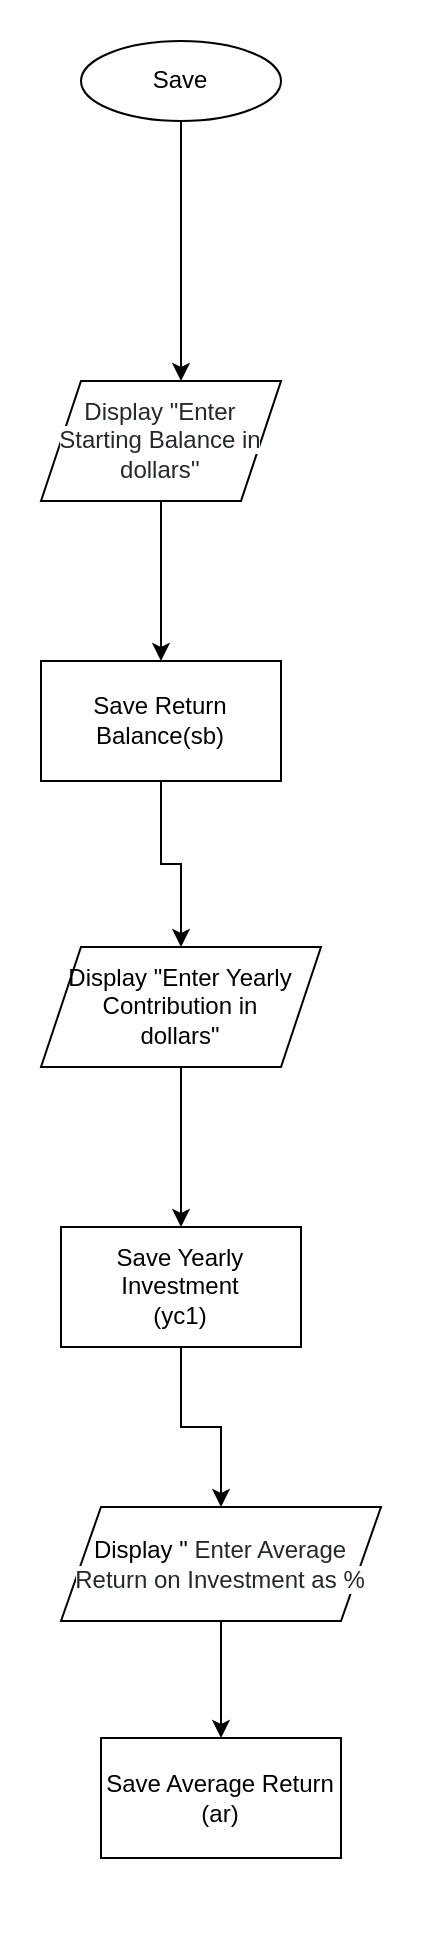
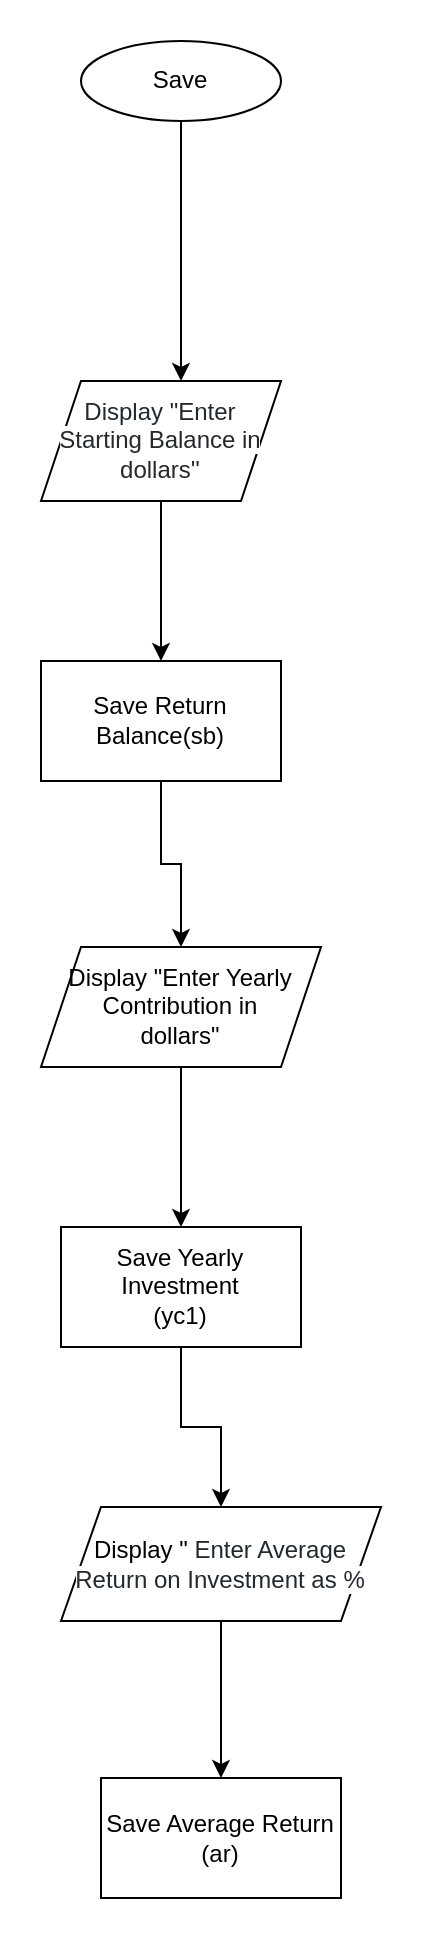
(221, 1798) -> (221, 1838)
